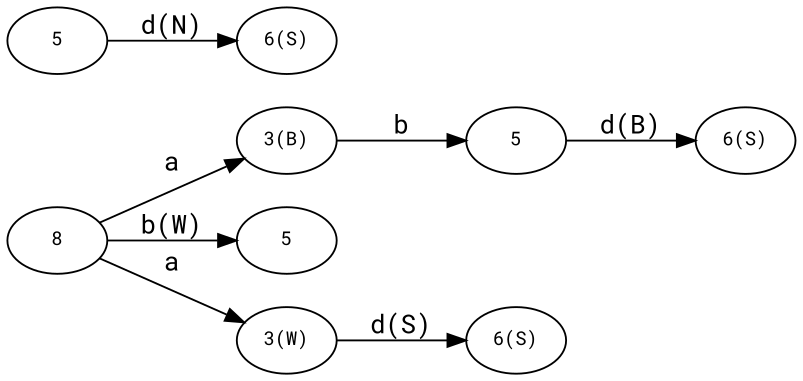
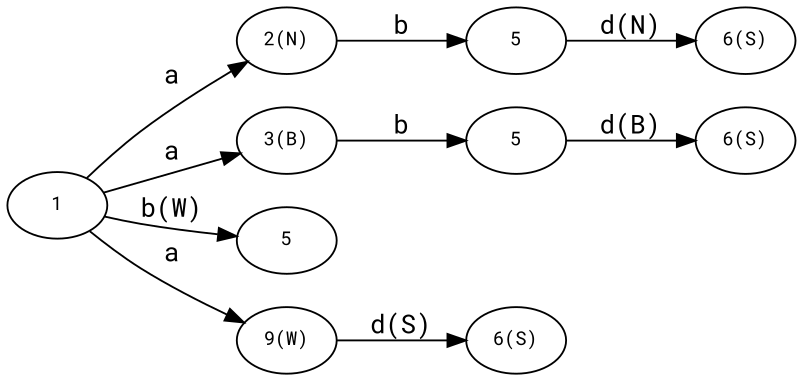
none -> (287, 41)
(57, 240) -> (57, 205)
(287, 340) -> (287, 340)
